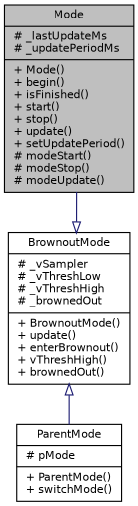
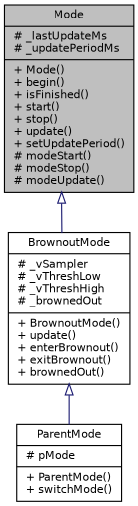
(77, 207) -> (62, 218)
(62, 360) -> (65, 360)
